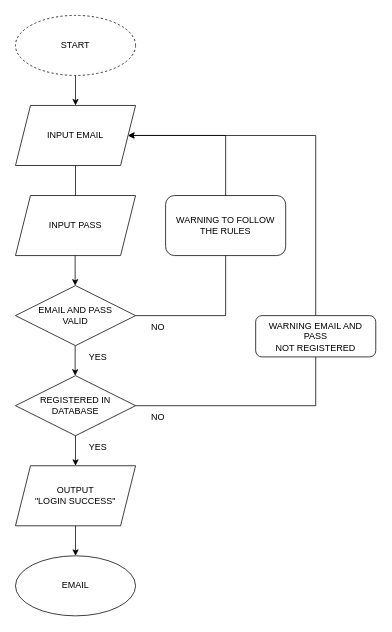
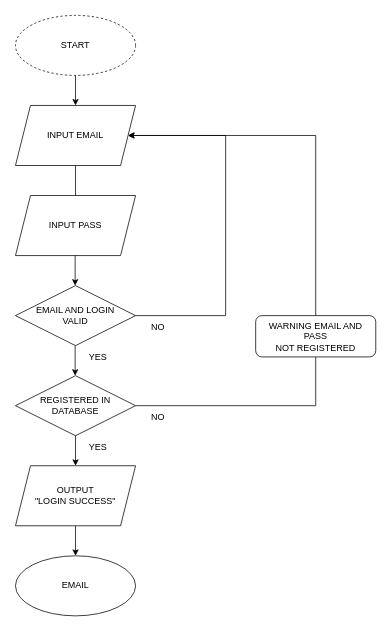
(225, 225) -> none
(75, 315) -> (75, 315)
